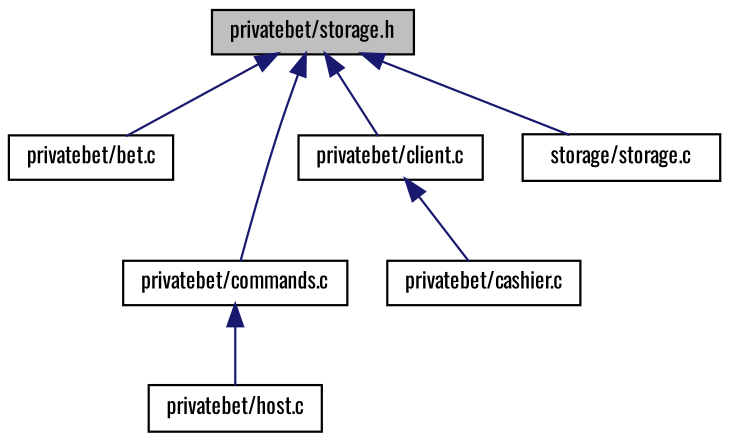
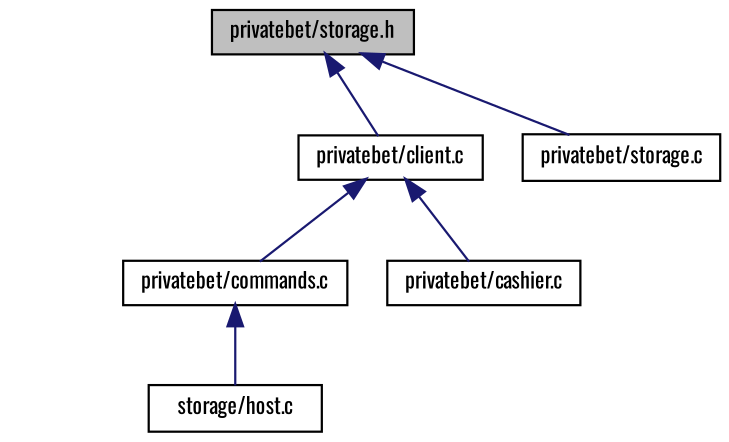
(91, 158) -> none
(621, 158) -> (621, 158)
(267, 168) -> (304, 227)
(235, 408) -> (235, 408)
